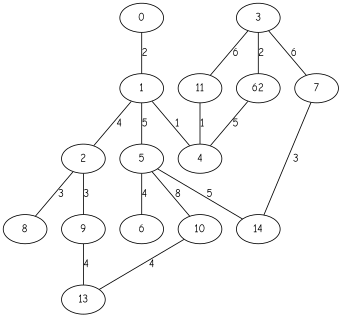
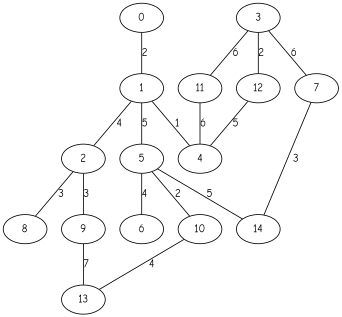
(258, 88) -> (258, 88)
(202, 123) -> (203, 123)
(178, 194) -> (178, 194)
(86, 264) -> (86, 264)
